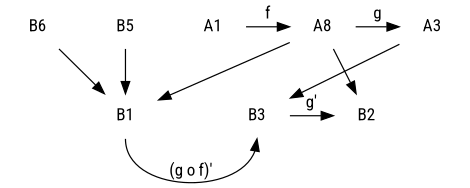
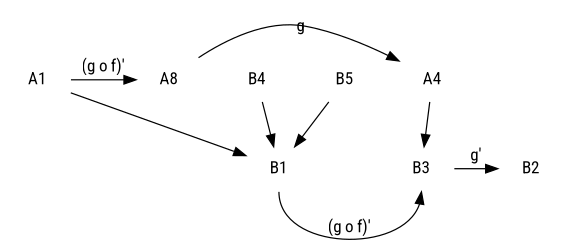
(268, 14) -> (104, 67)
(38, 27) -> (257, 80)
(432, 27) -> (432, 80)
(341, 64) -> none
(230, 69) -> (152, 122)
